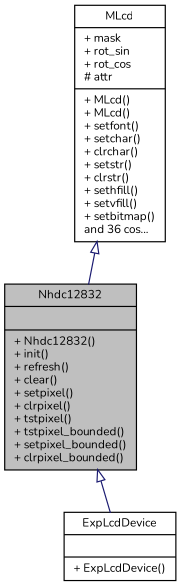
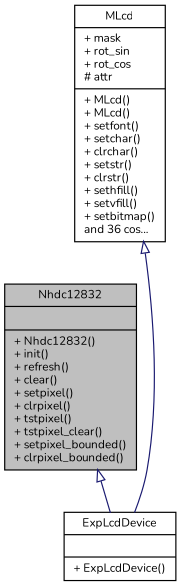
(92, 269) -> (154, 384)
(69, 432) -> (59, 432)
